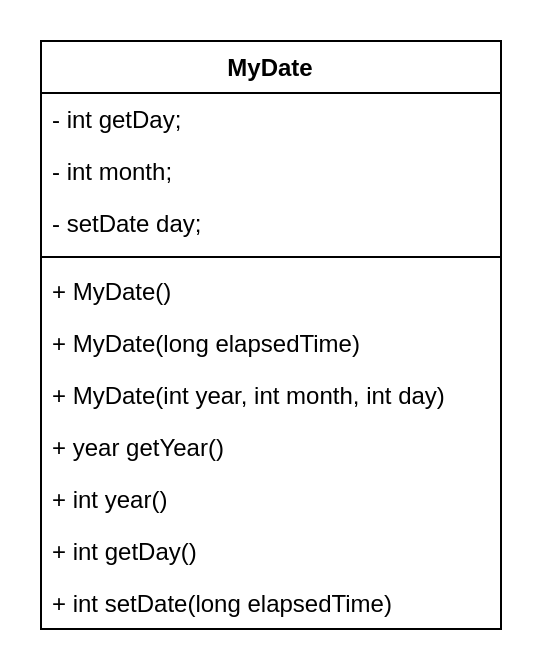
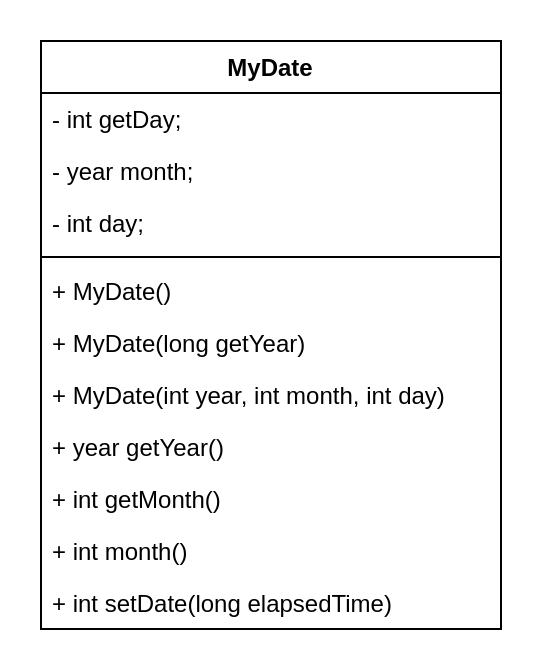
(120, 172) -> (130, 172)
(137, 224) -> (107, 224)
(211, 344) -> (190, 344)
(123, 500) -> (150, 500)
(137, 552) -> (130, 552)
